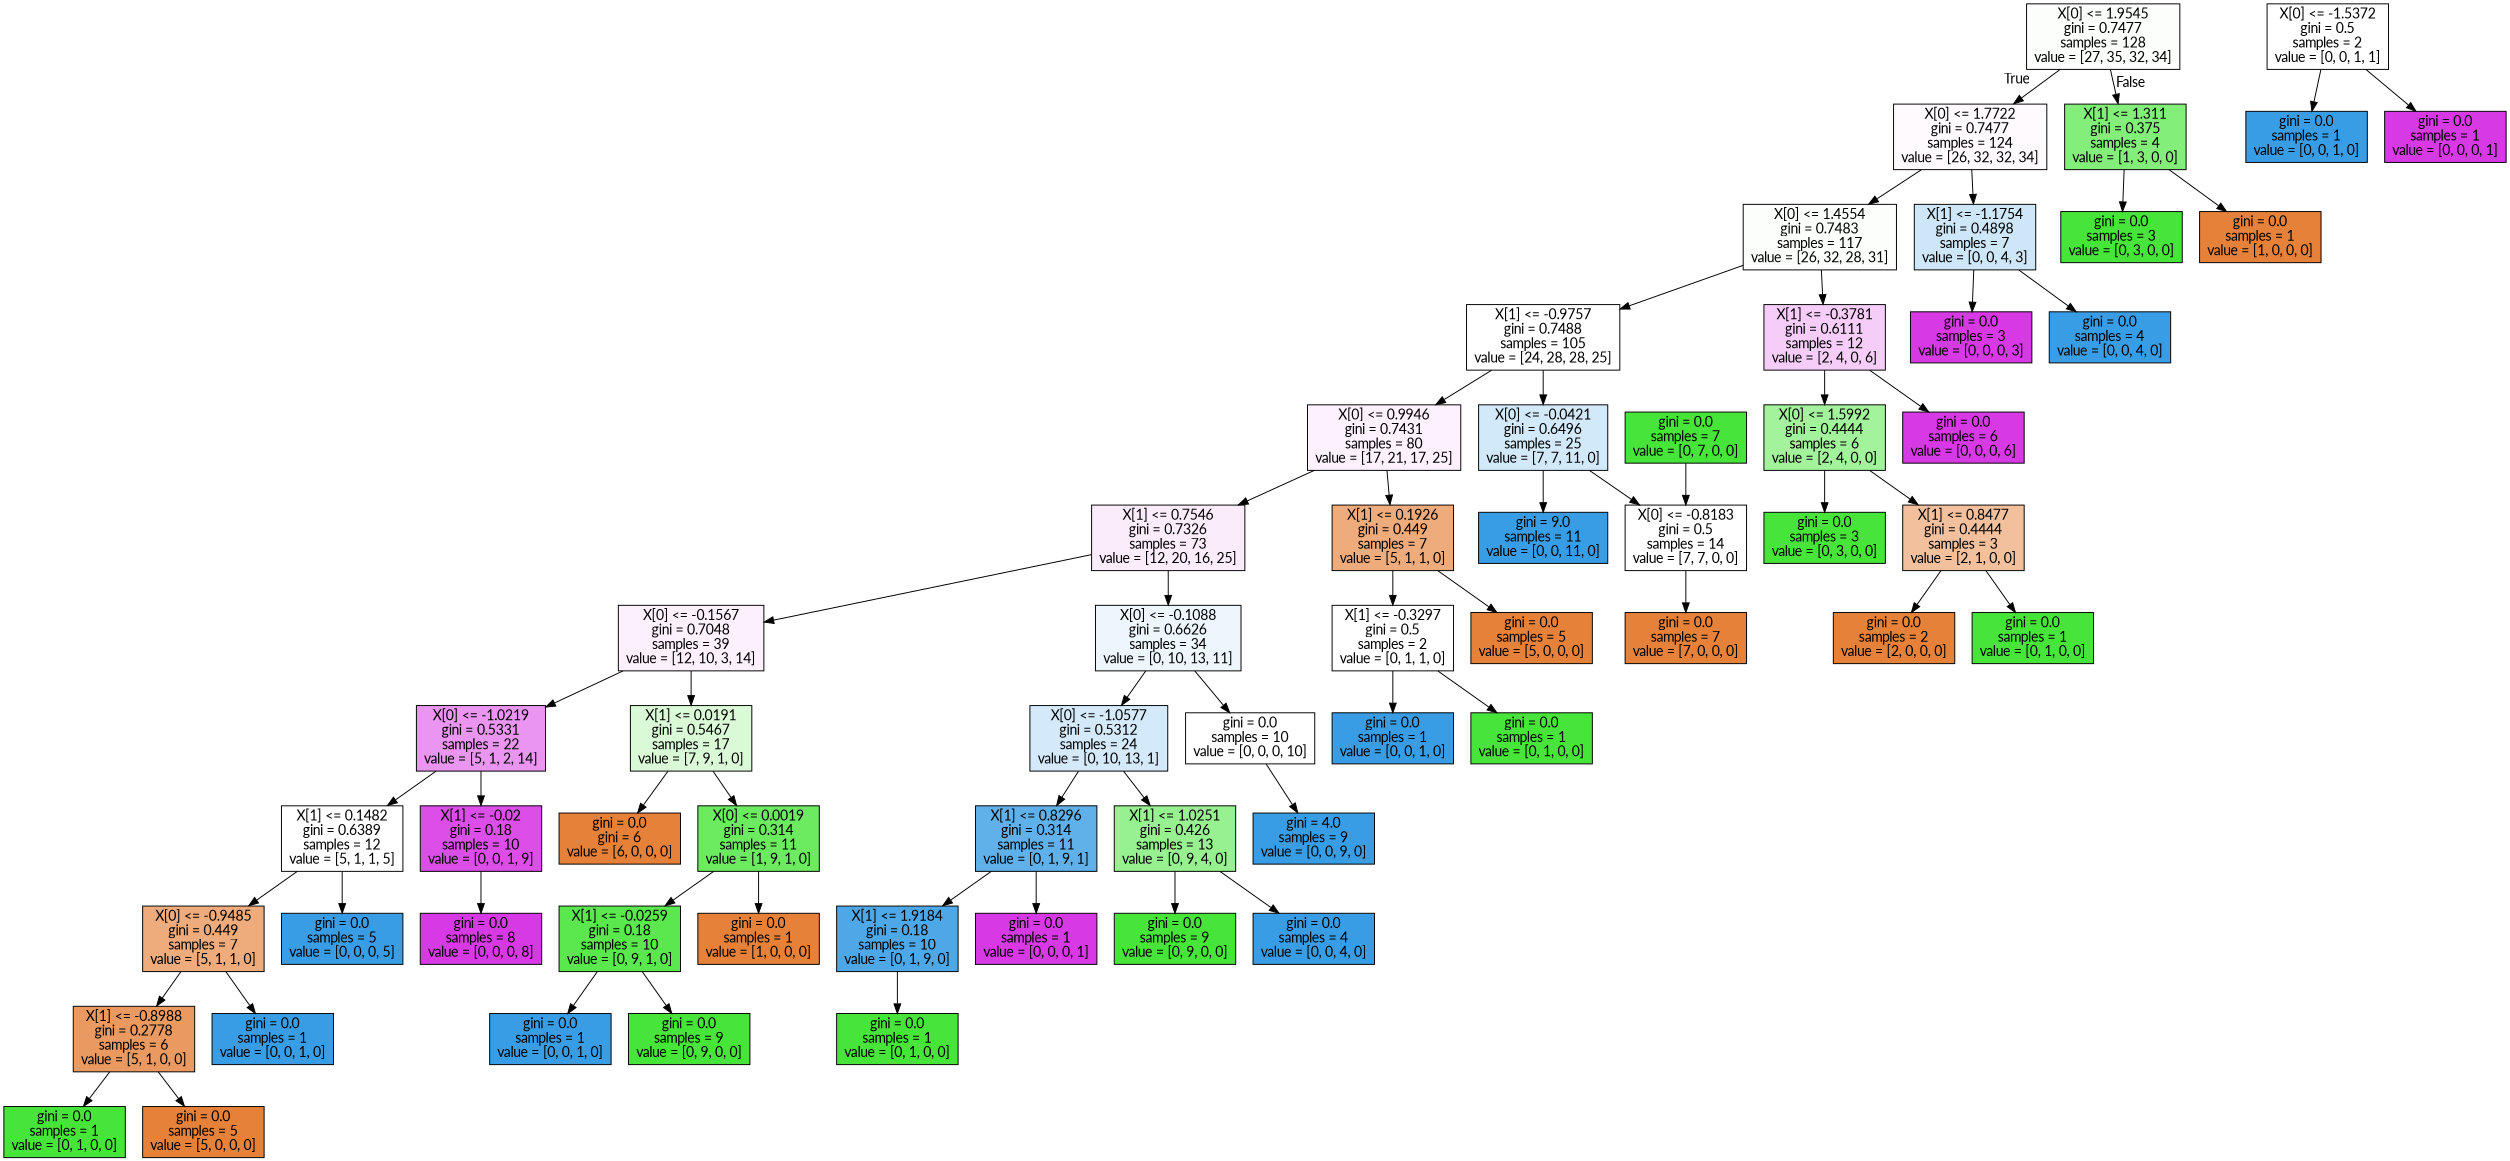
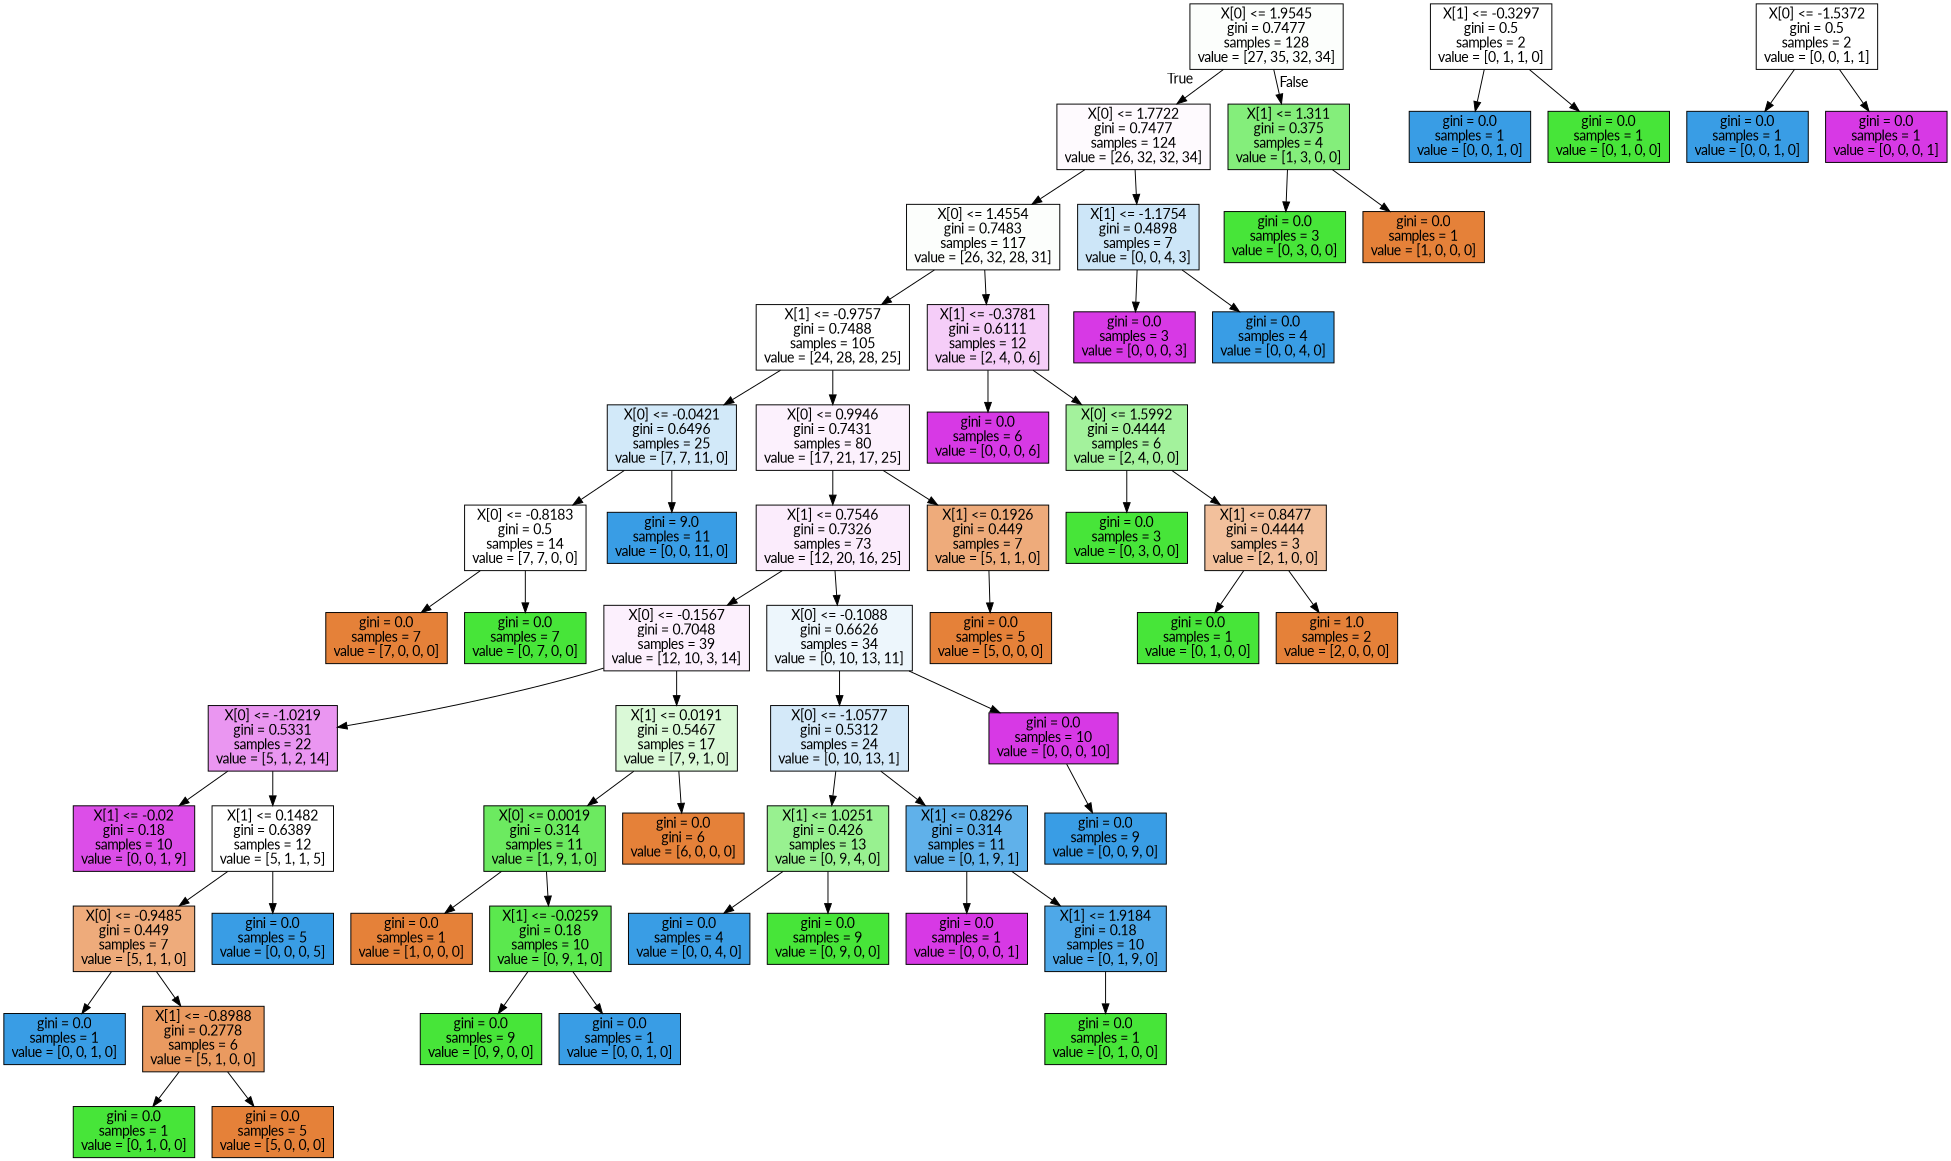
(1686, 479) -> (525, 587)
(1393, 583) -> none
(1894, 638) -> (1337, 638)
(1250, 738) -> (1054, 738)
(1314, 839) -> (1106, 839)
(481, 939) -> none
